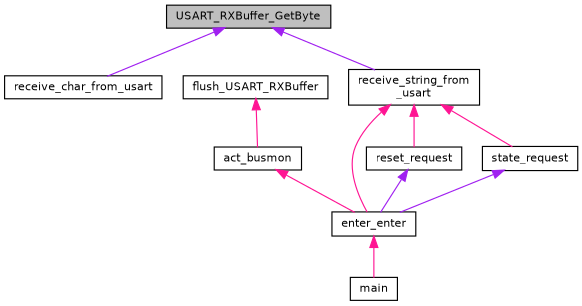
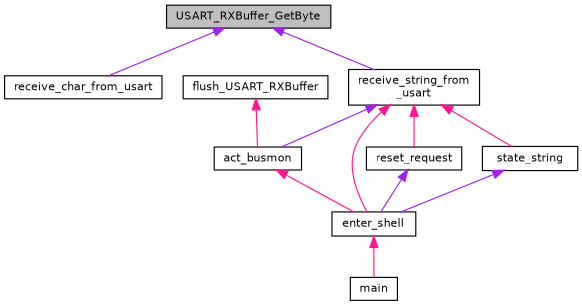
none -> (324, 128)
(530, 159) -> (530, 159)
(374, 224) -> (374, 224)
